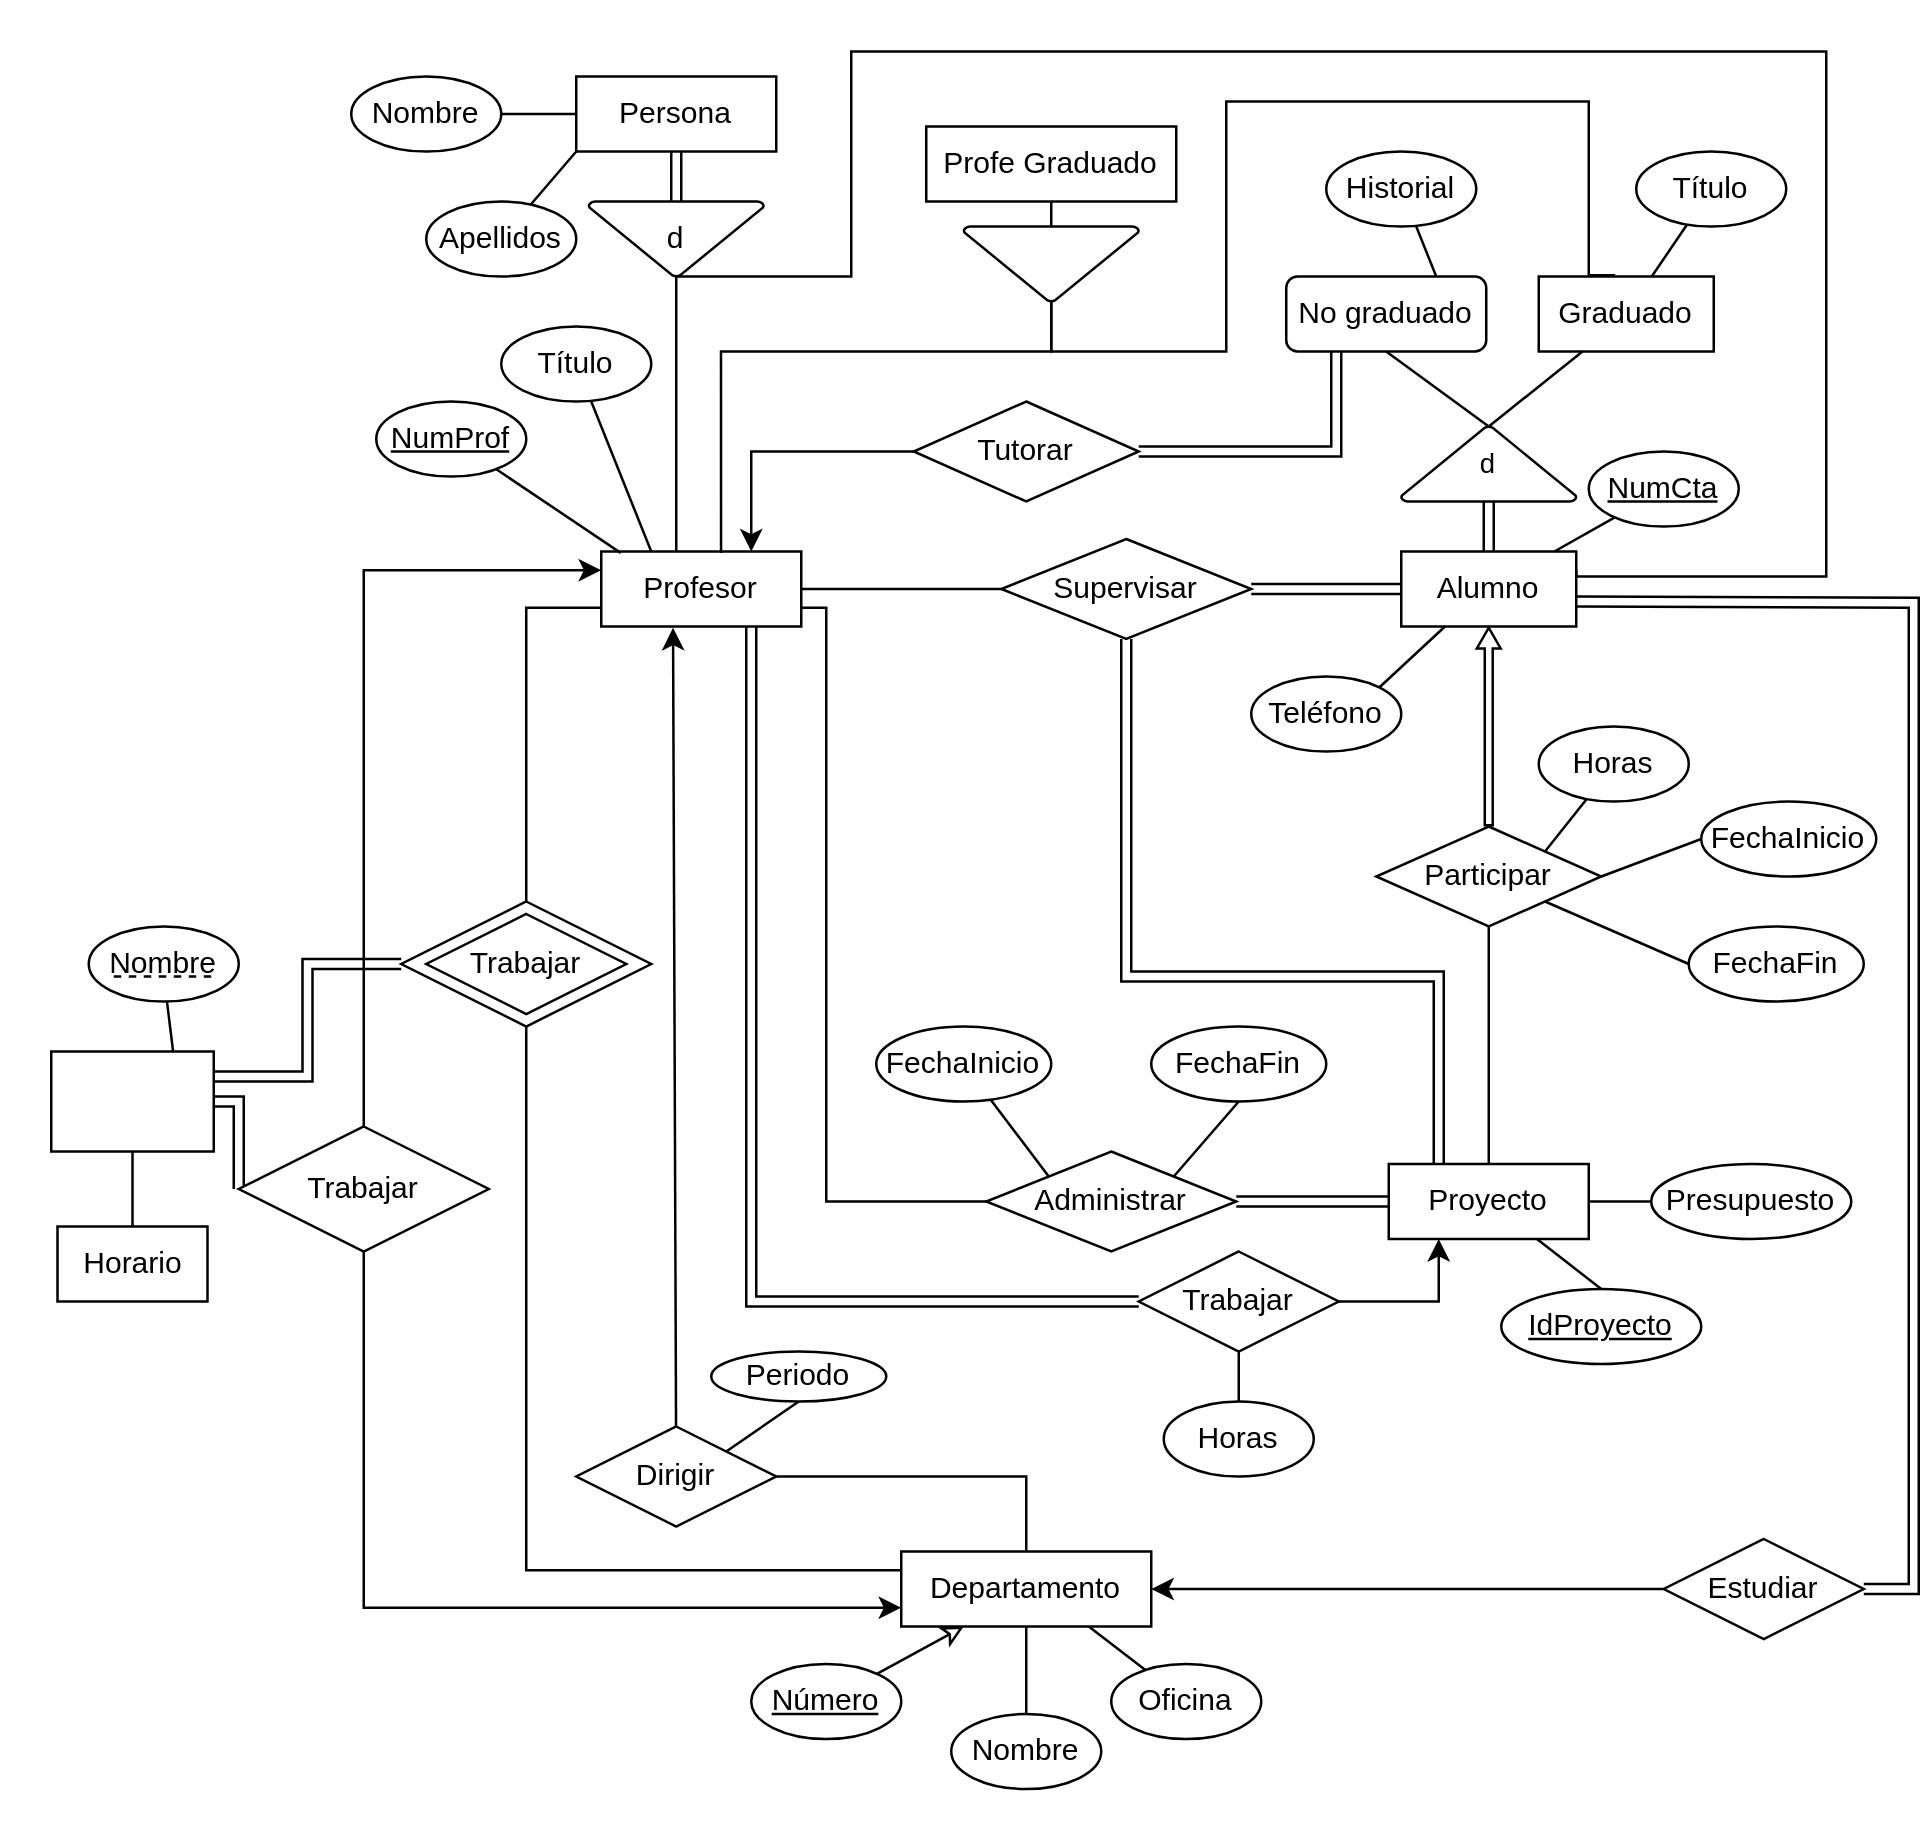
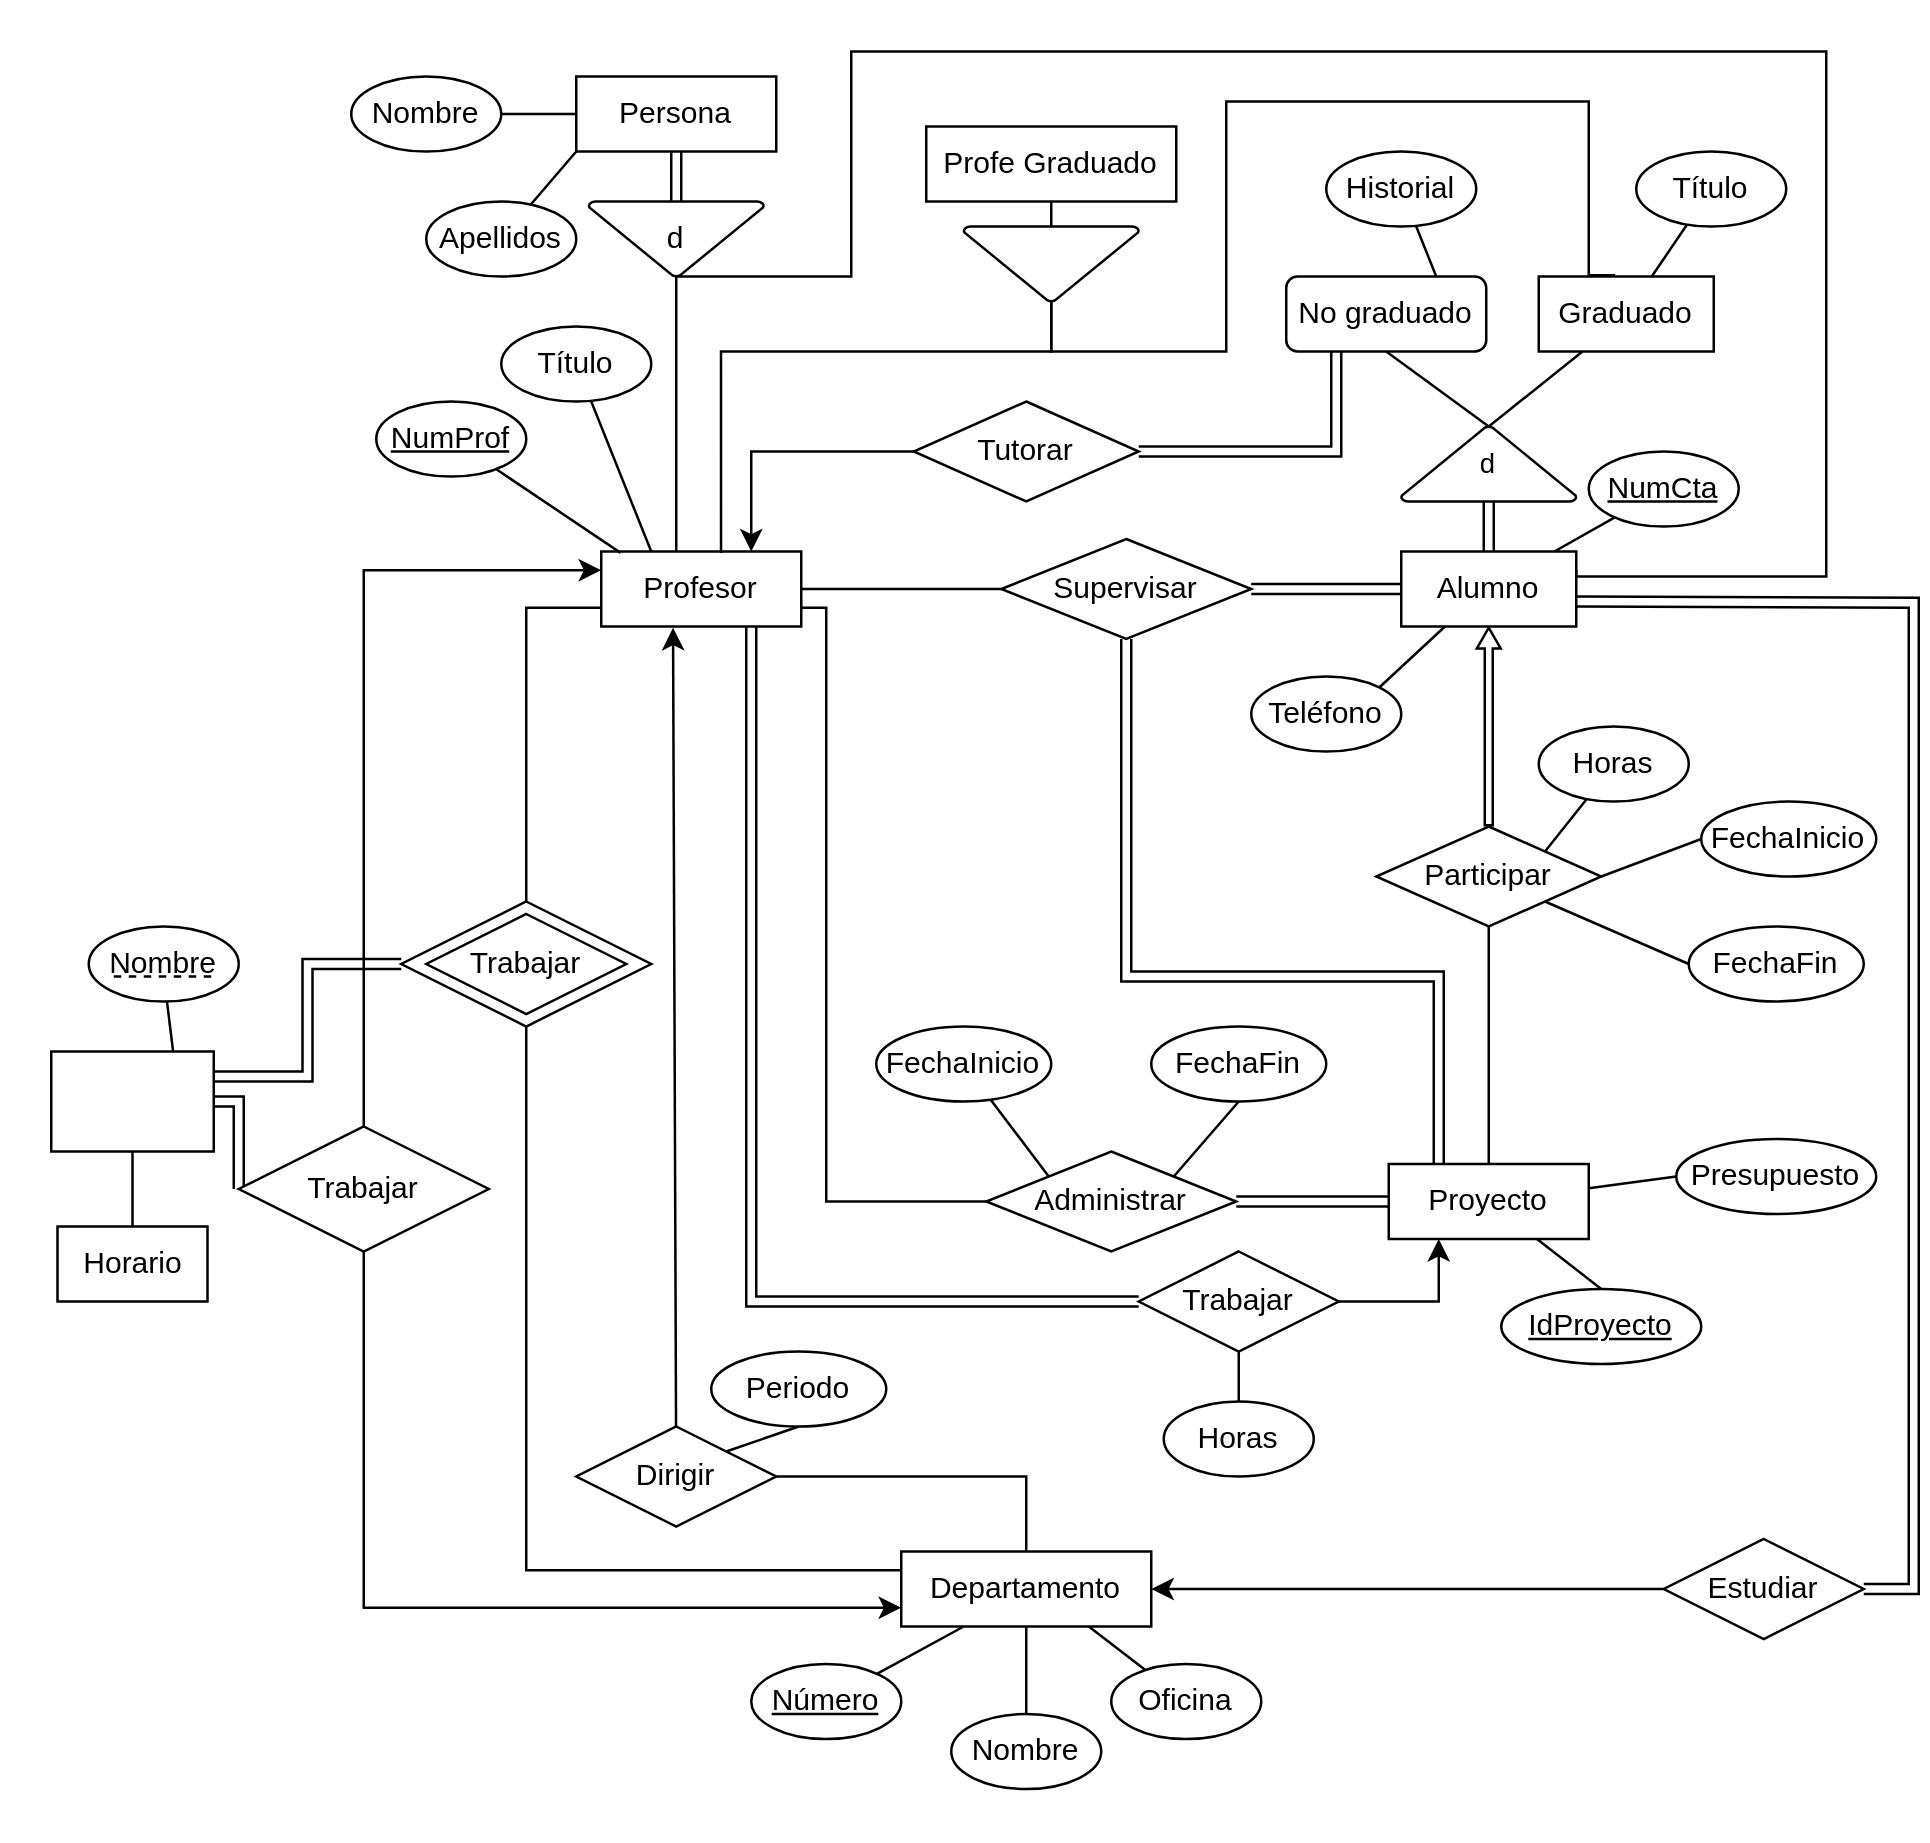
(1751, 1201) -> (1776, 1176)
(799, 1376) -> (799, 1389)
(948, 1635) -> (955, 1631)
